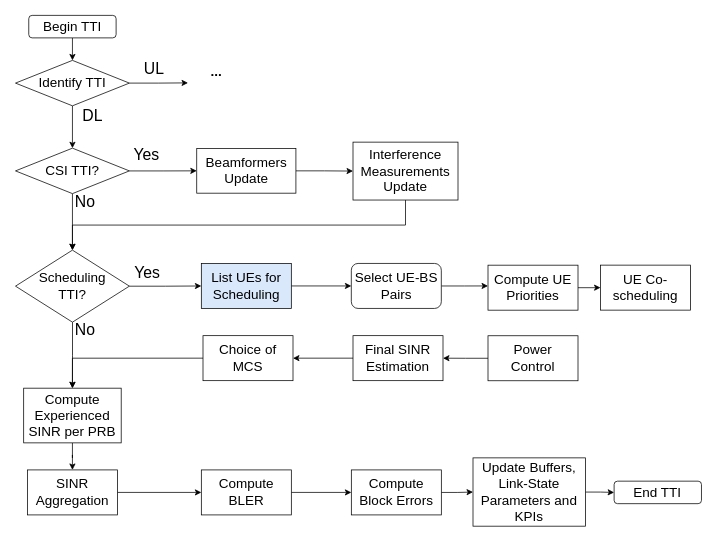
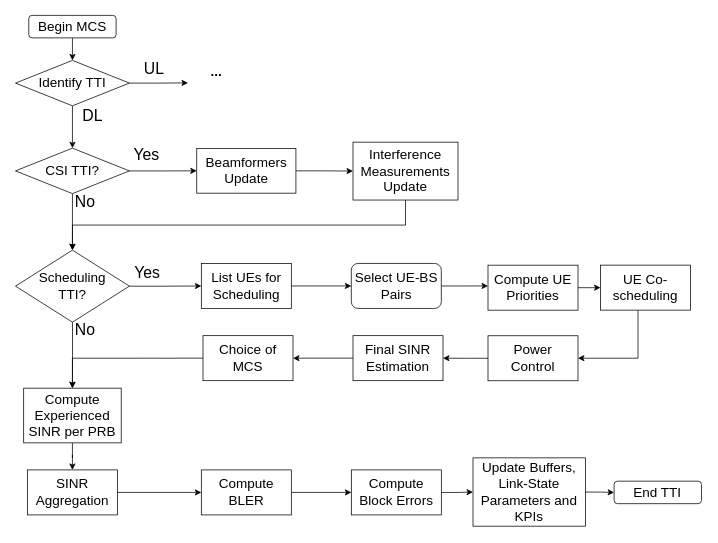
(72, 27) -> (72, 27)
(246, 286) -> (246, 286)
none -> (612, 358)
